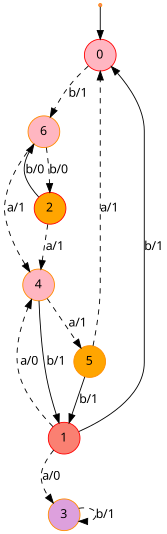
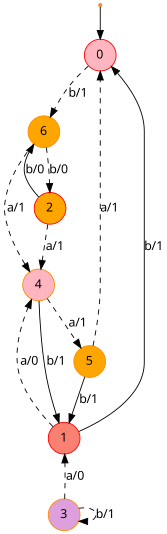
(44, 132) -> (44, 132)
(42, 472) -> (65, 481)
